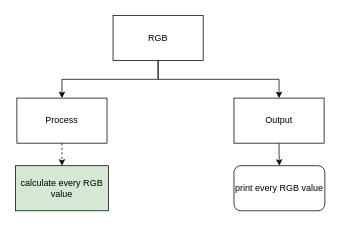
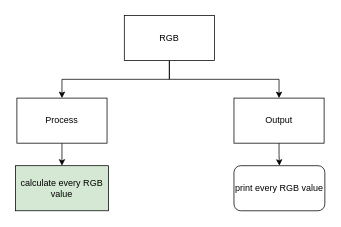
(158, 38) -> (169, 38)
(62, 151) -> (62, 151)
